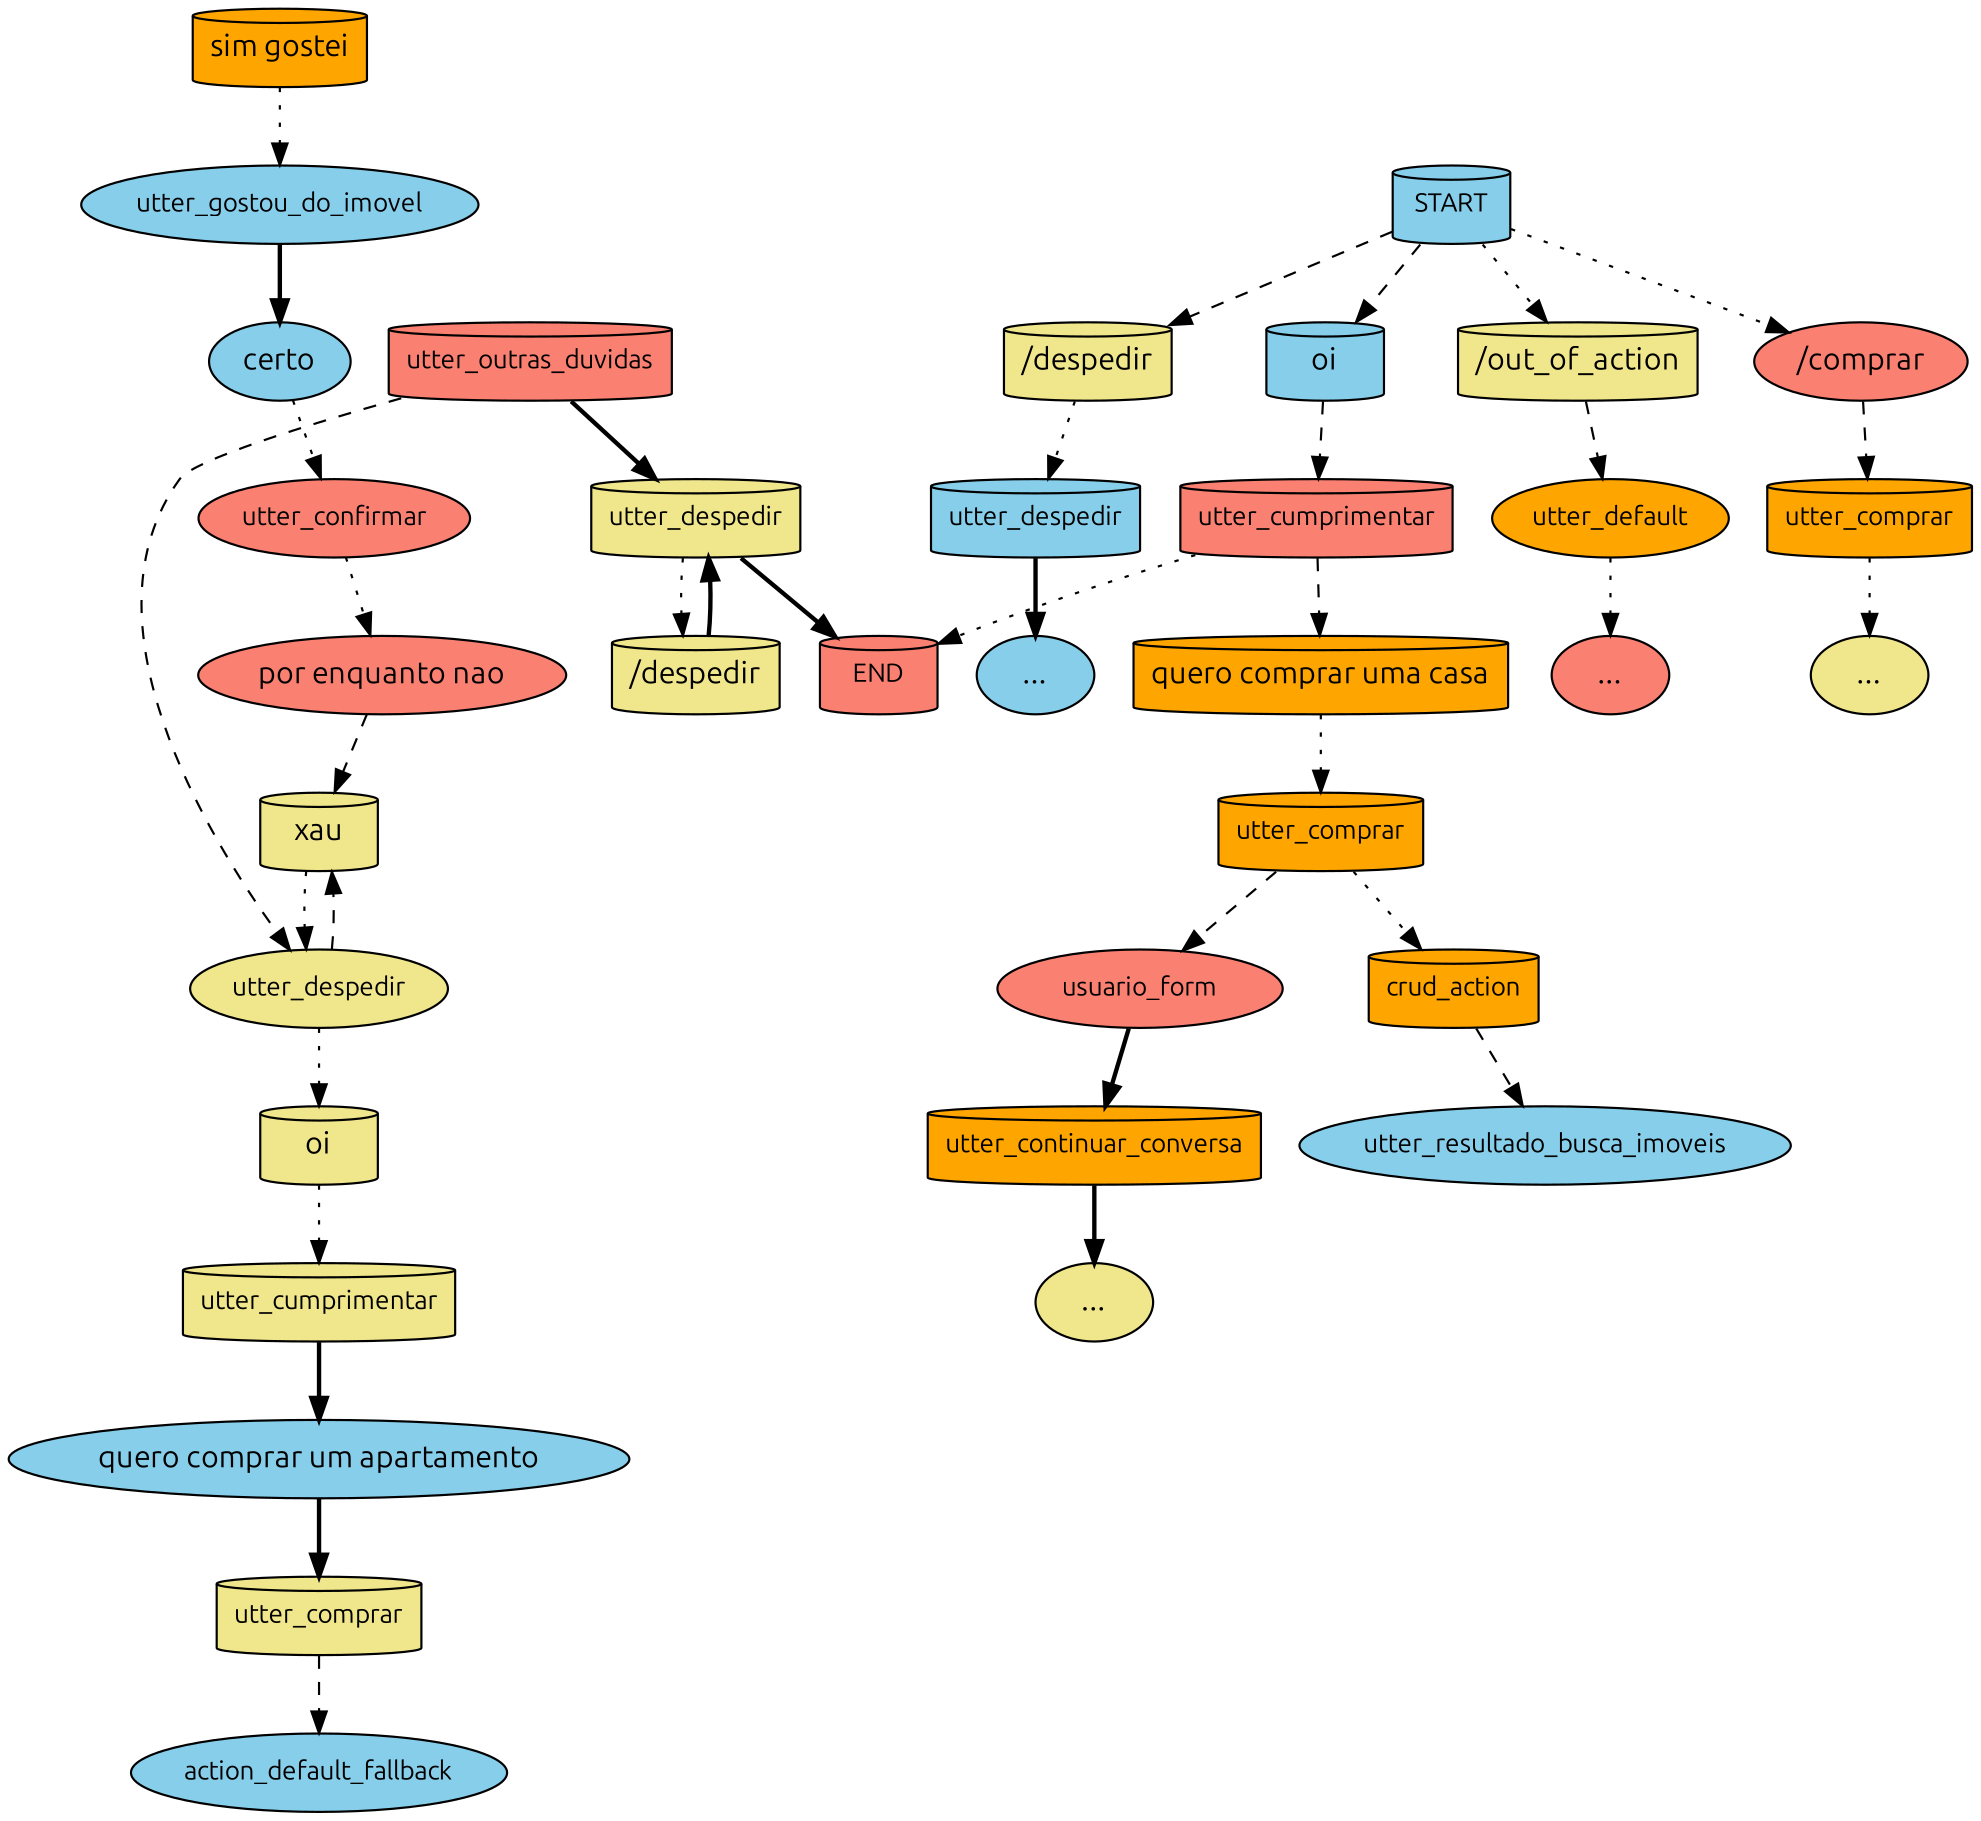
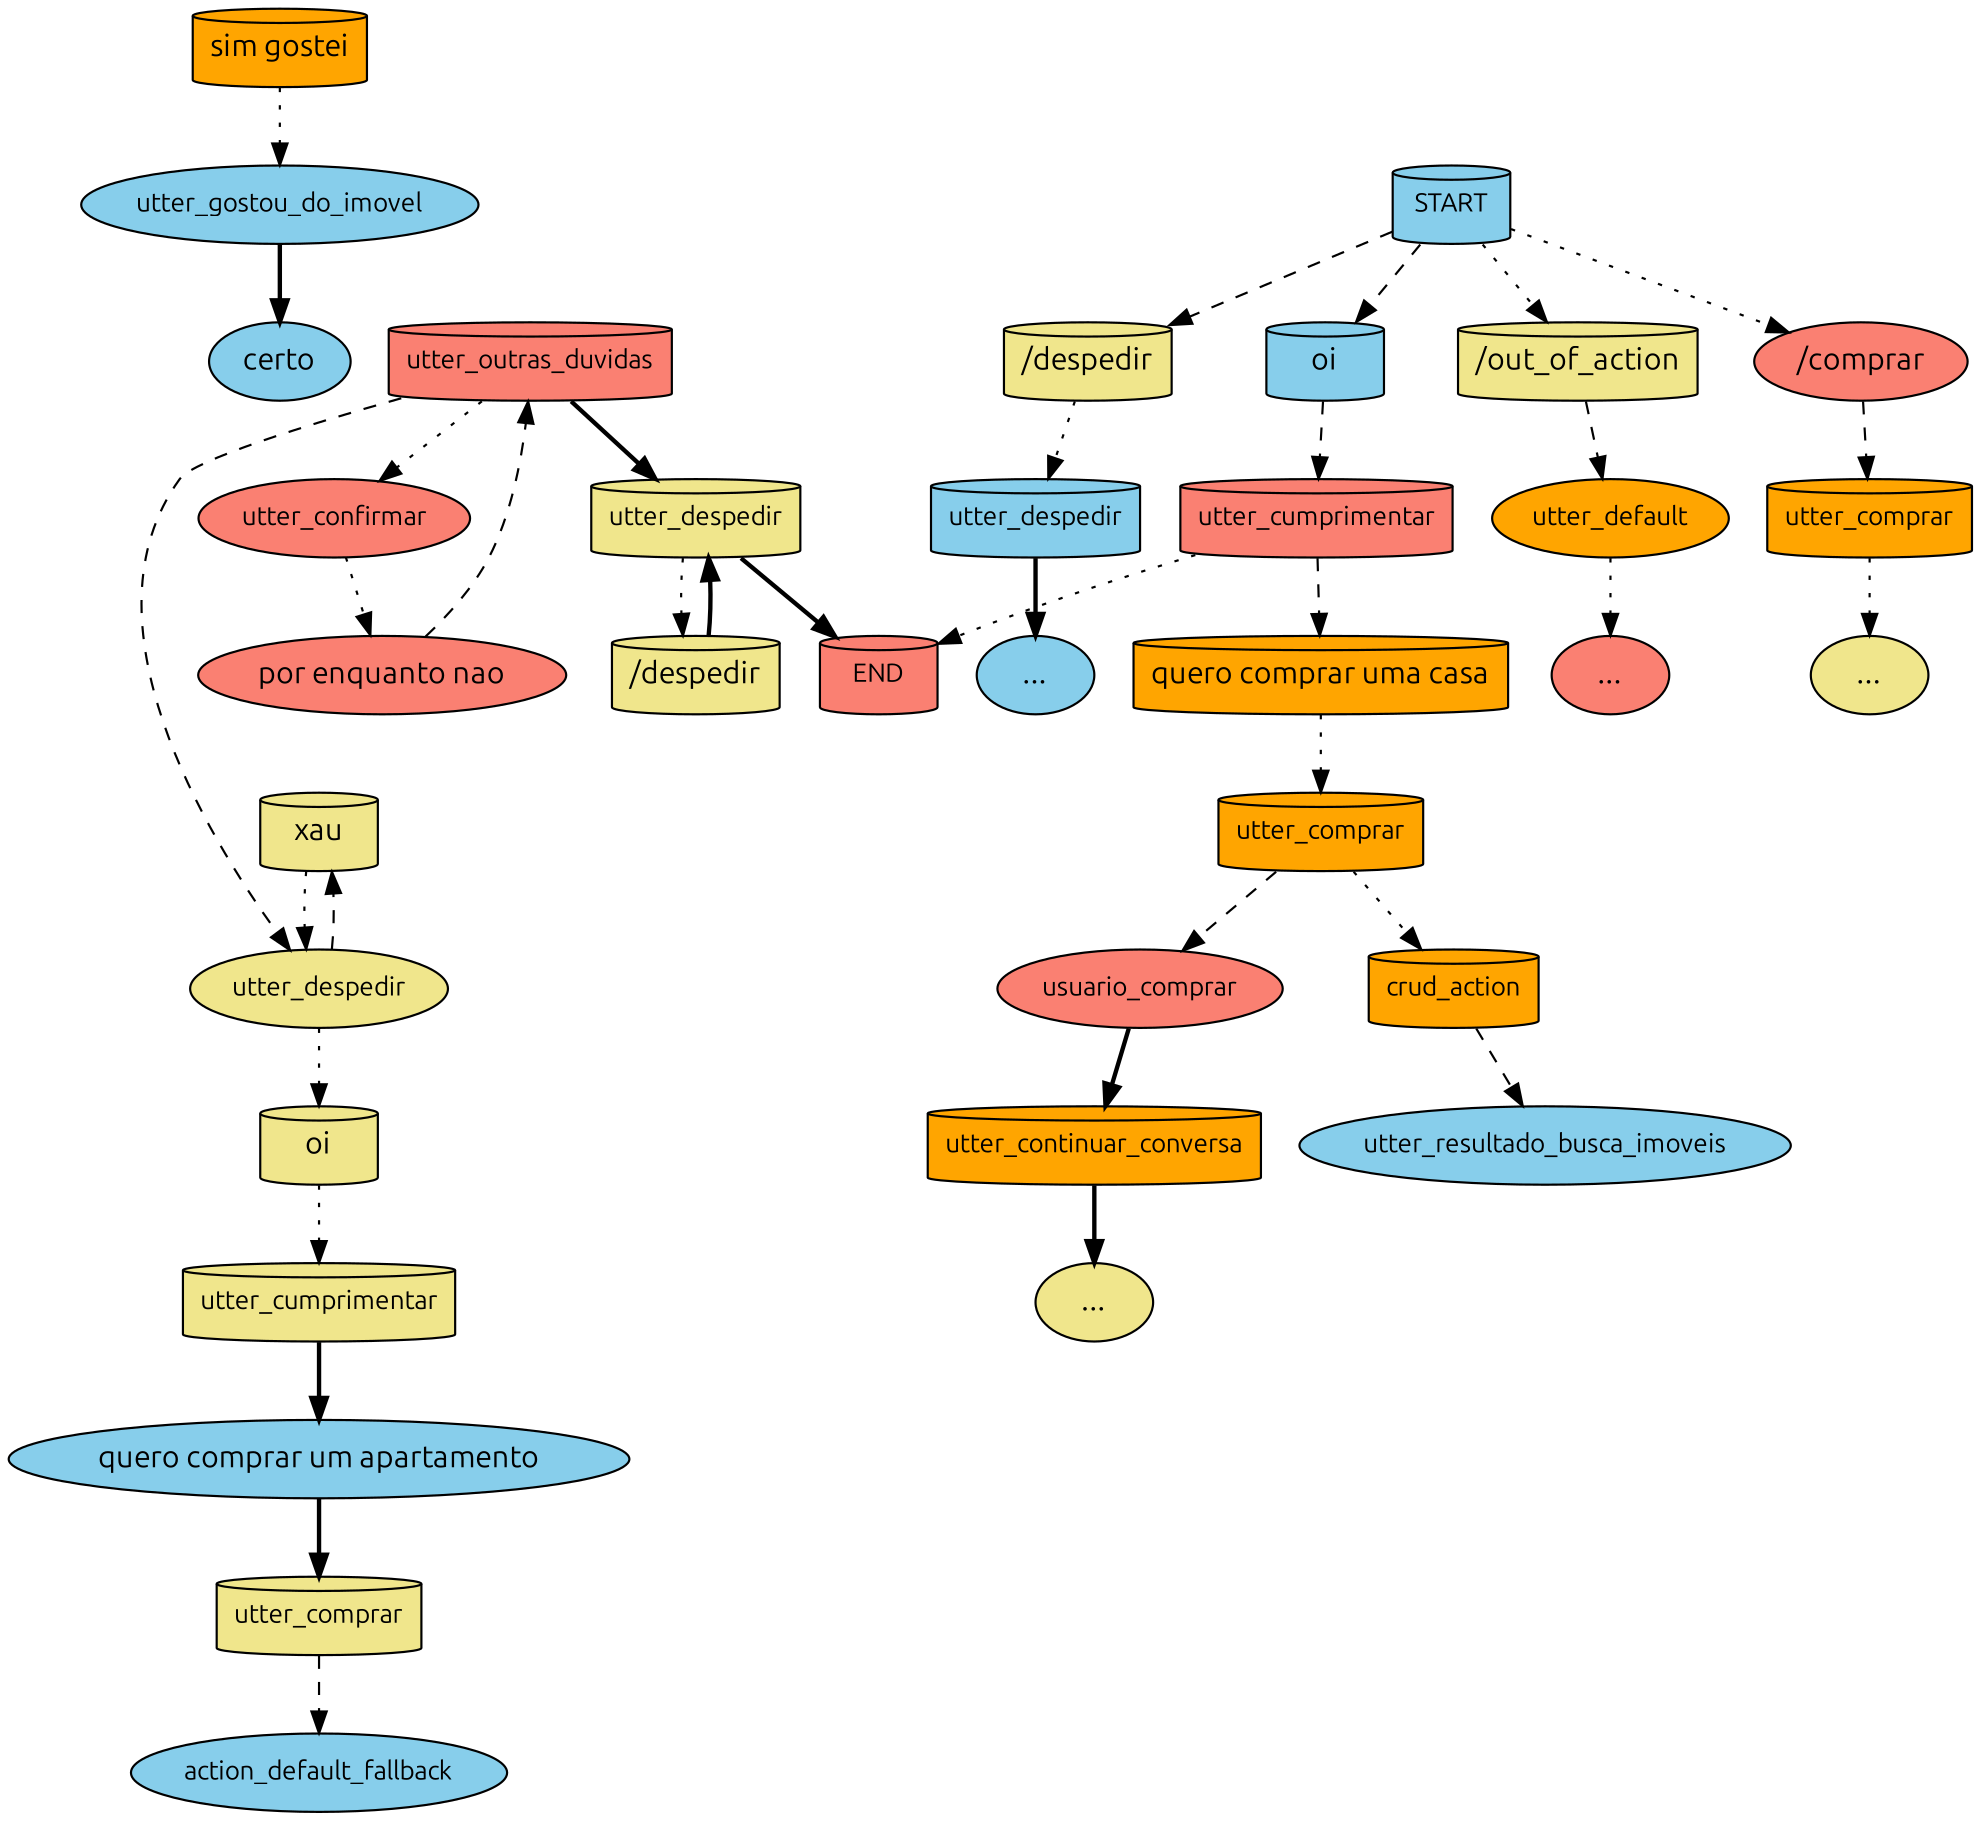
(307, 441) -> (439, 434)
(355, 743) -> (497, 540)
(1140, 989) -> (1140, 989)
